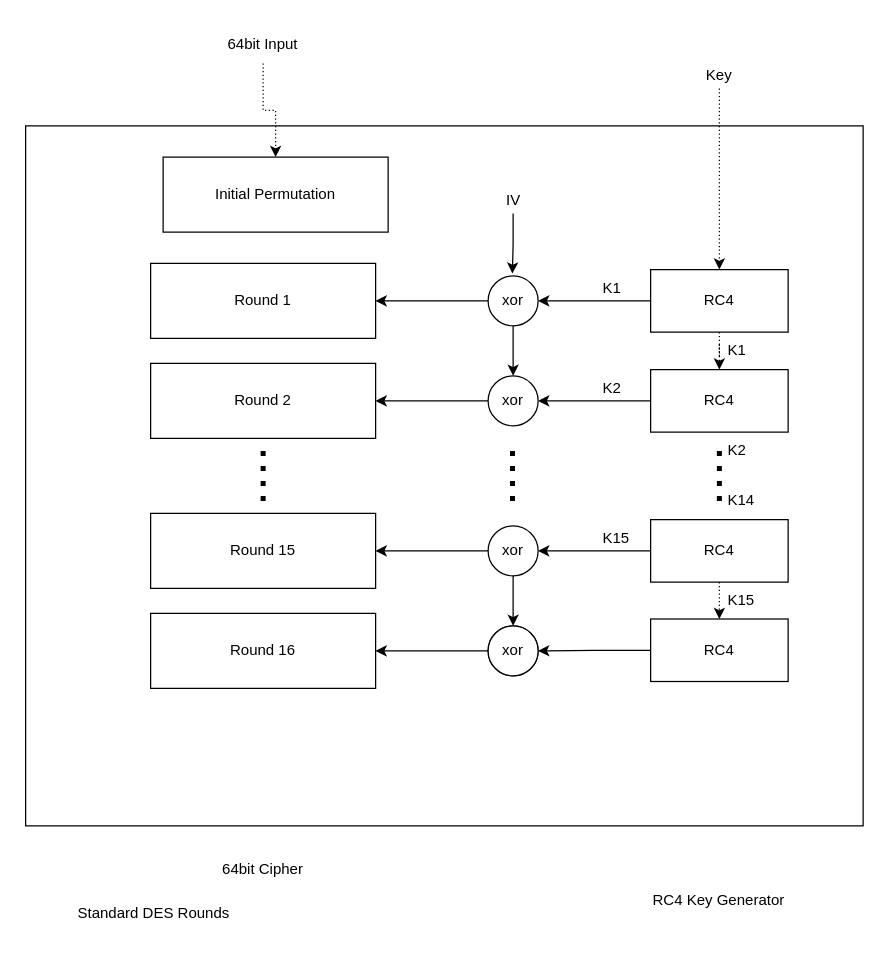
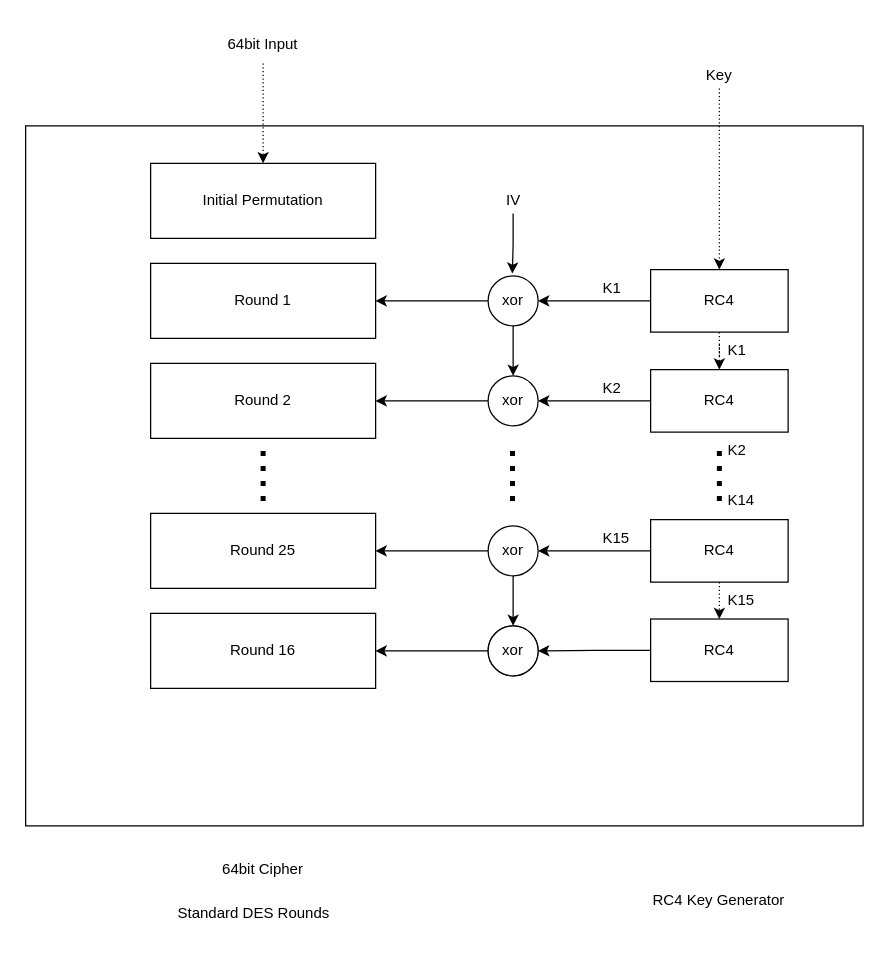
(276, 194) -> (263, 201)
(263, 551) -> (263, 551)
(163, 913) -> (263, 913)
